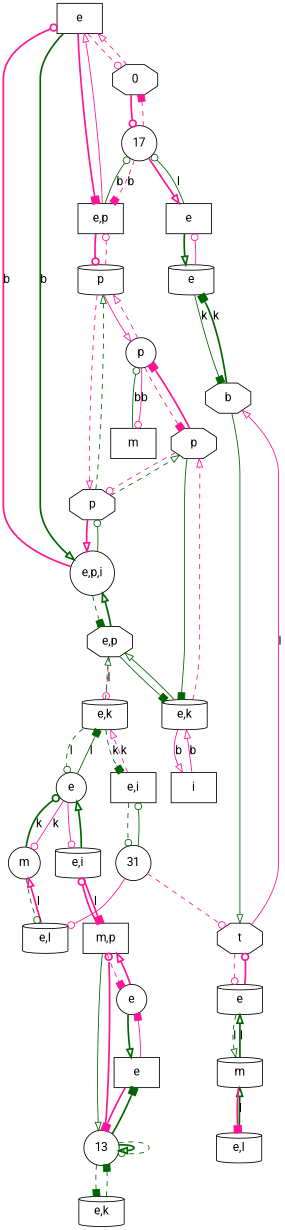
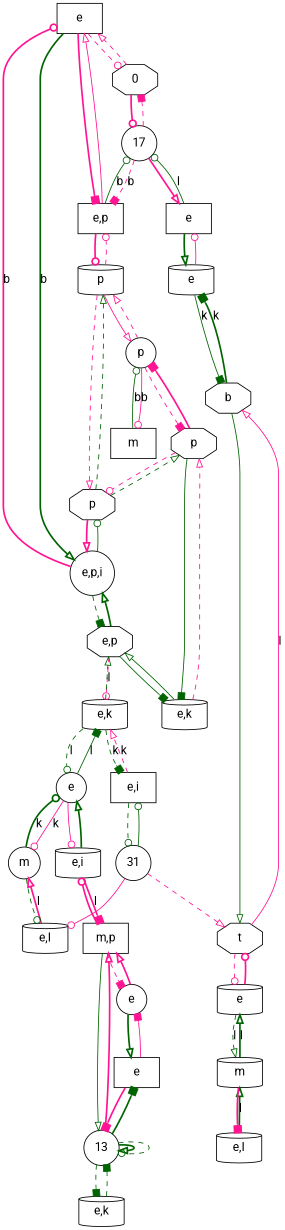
(194, 788) -> none
(183, 898) -> (183, 898)
(109, 1046) -> (109, 1046)
